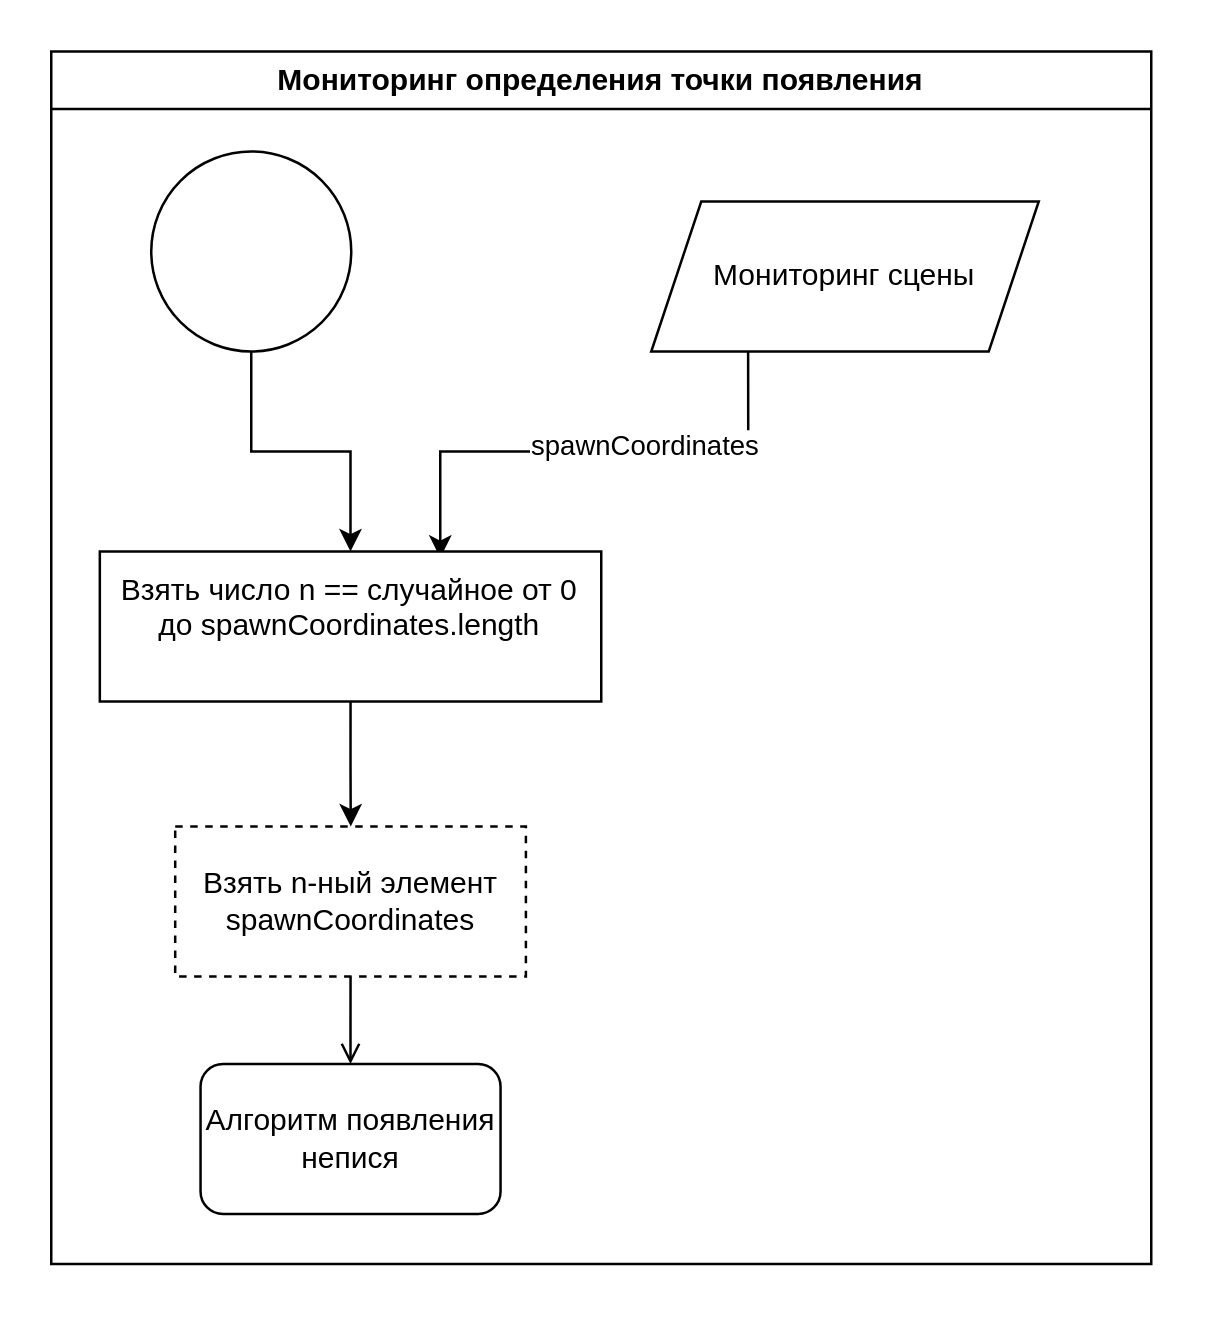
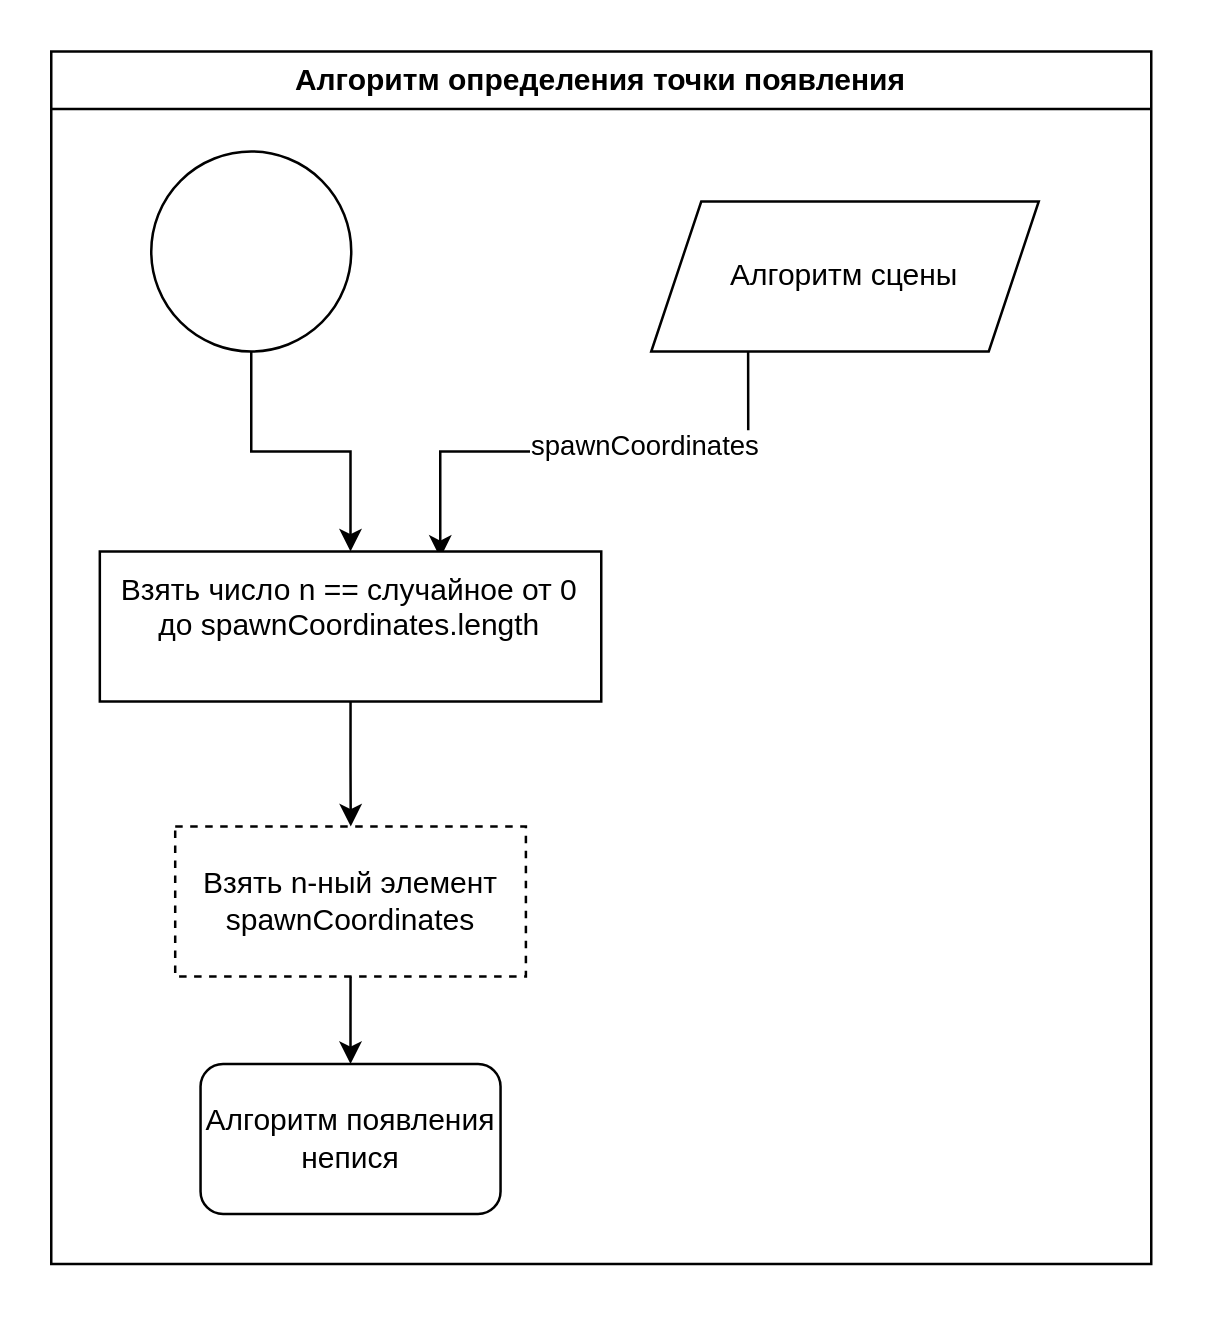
(601, 81) -> (601, 81)
(845, 276) -> (845, 276)
(351, 1050) -> (351, 1046)
